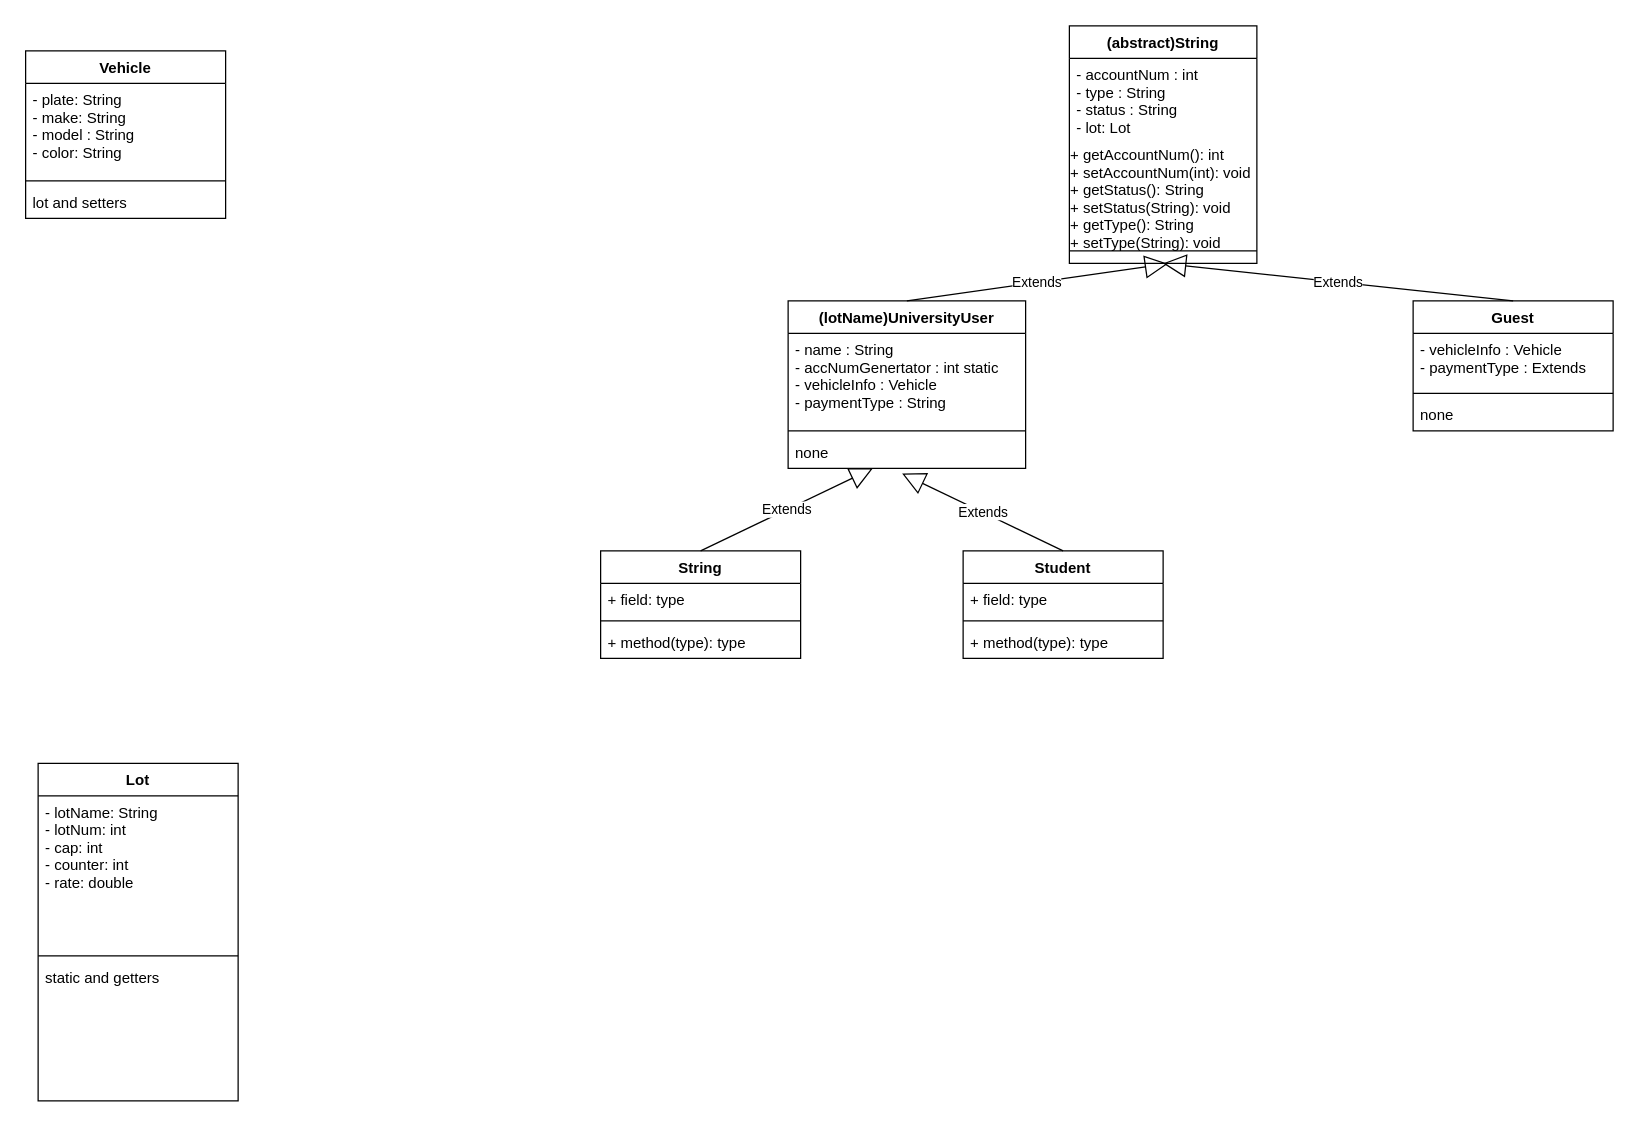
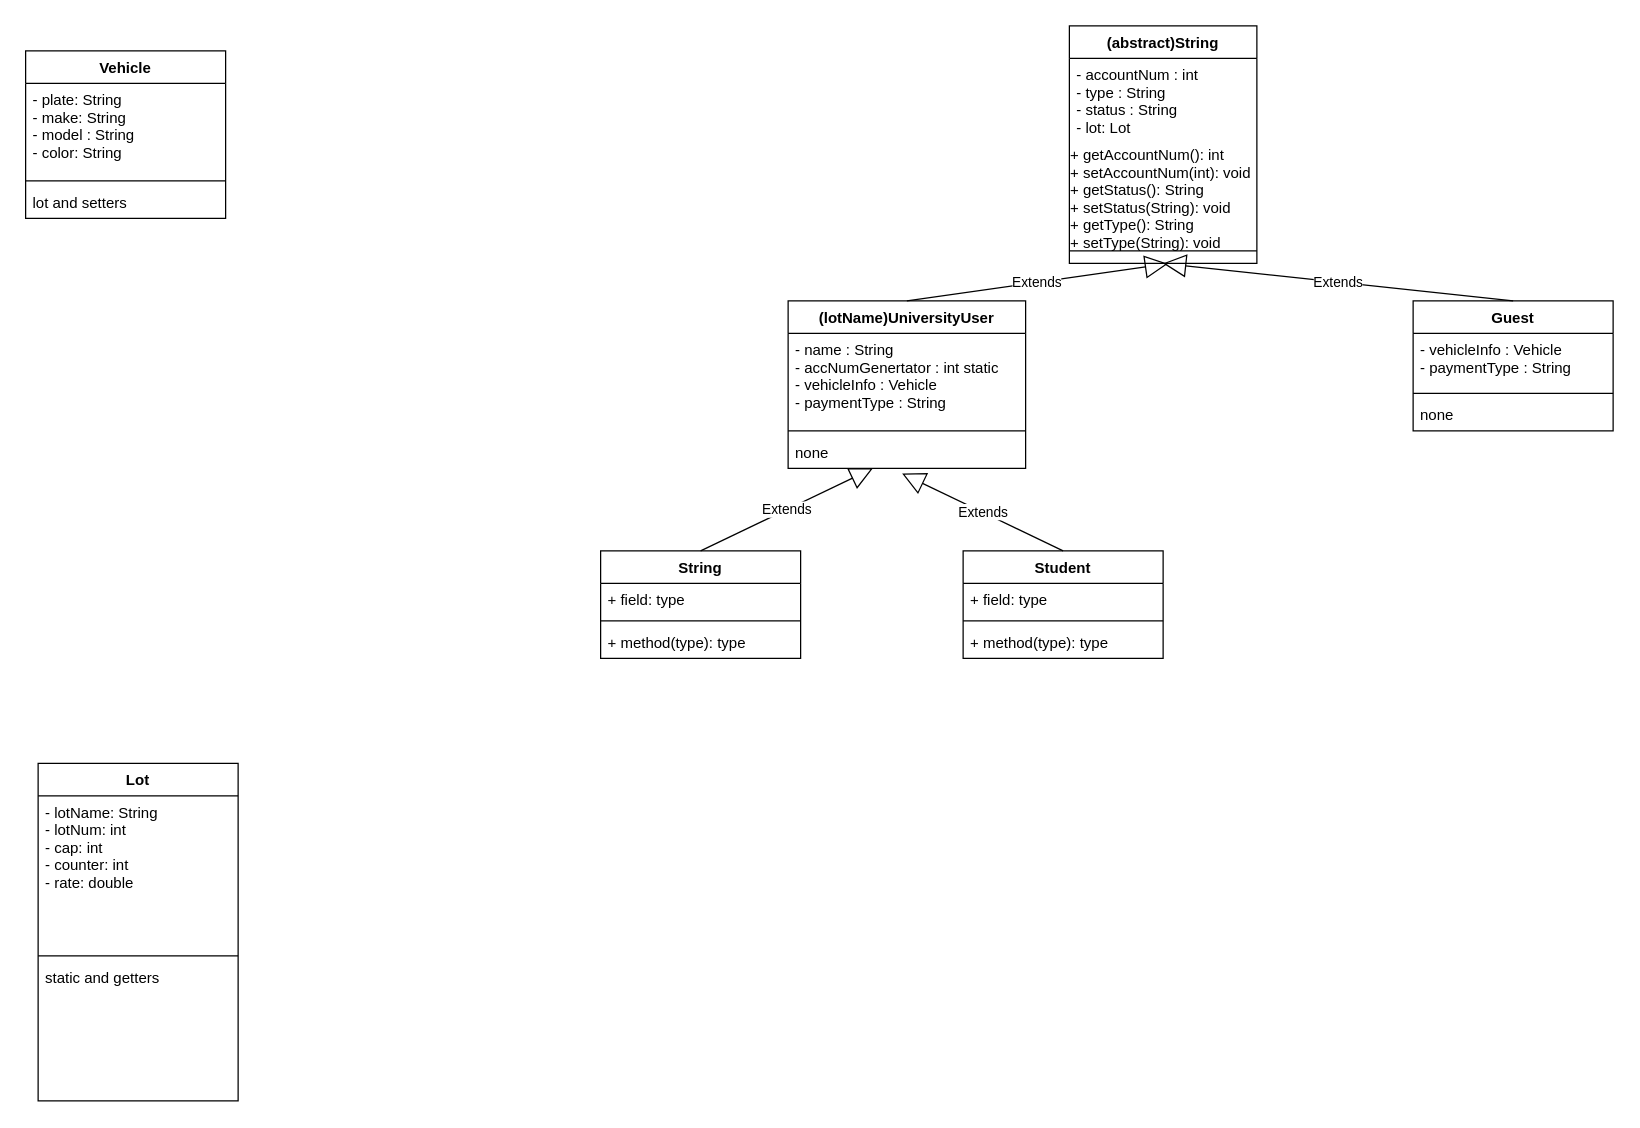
(1501, 350) -> (1501, 350)
